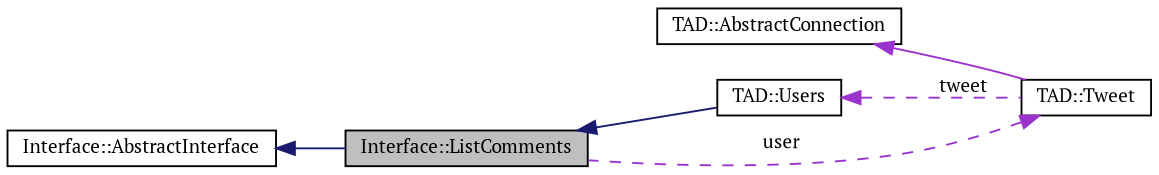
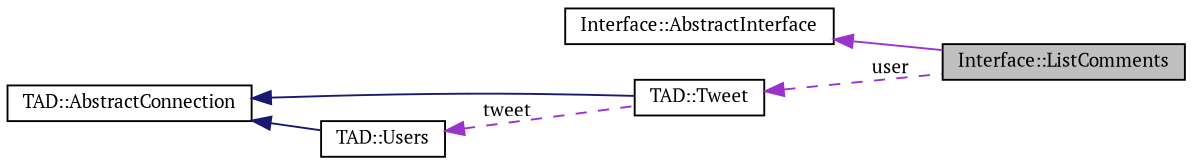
(960, 63) -> (453, 94)
(657, 117) -> (296, 127)
(320, 148) -> (898, 46)
